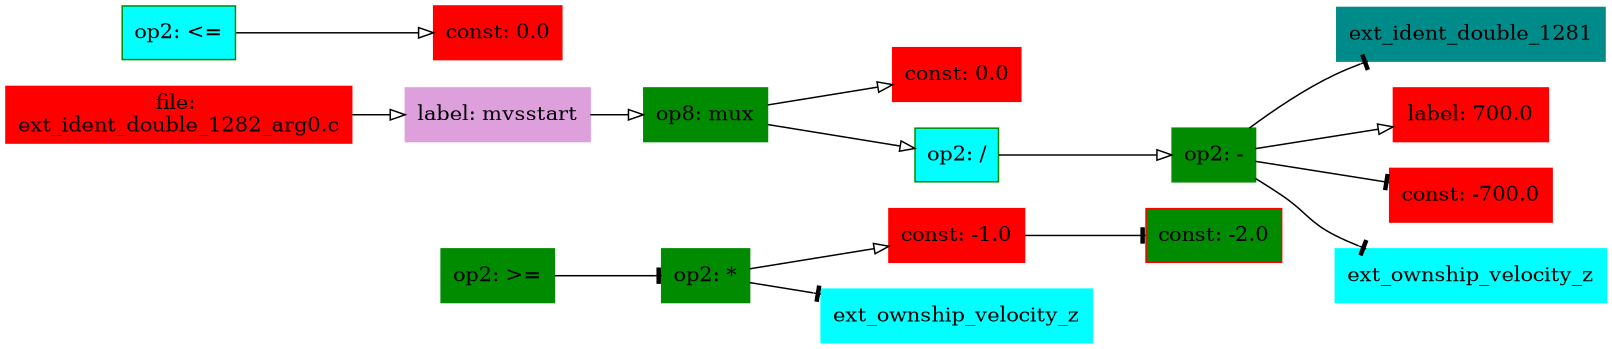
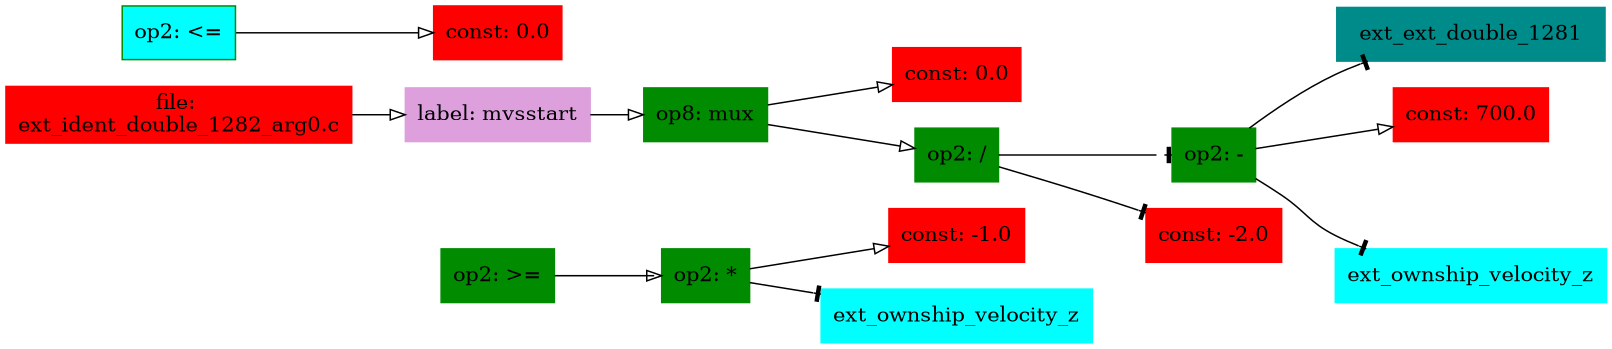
(1471, 34) -> (1471, 34)
(1471, 115) -> (1471, 115)
(957, 155) -> (957, 155)
(1077, 155) -> (1077, 155)
(1471, 195) -> none
(1082, 235) -> (1069, 188)
(1214, 235) -> (1214, 235)
(604, 276) -> (604, 276)
